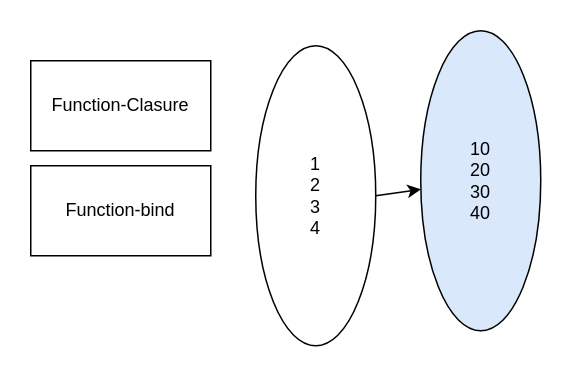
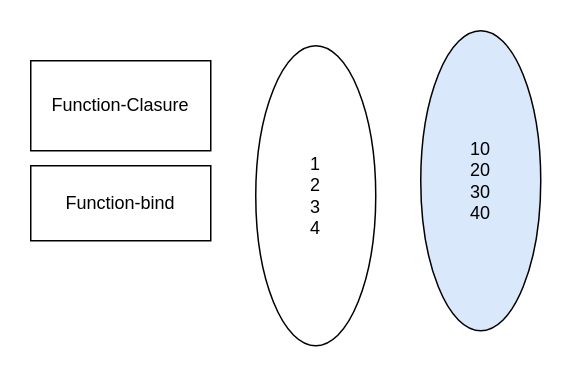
(394, 193) -> none
(121, 211) -> (121, 203)
